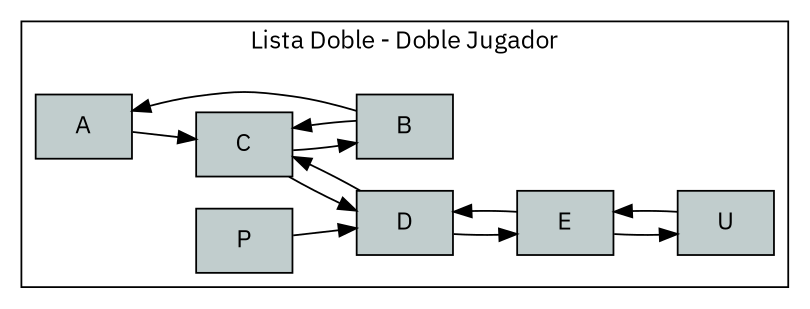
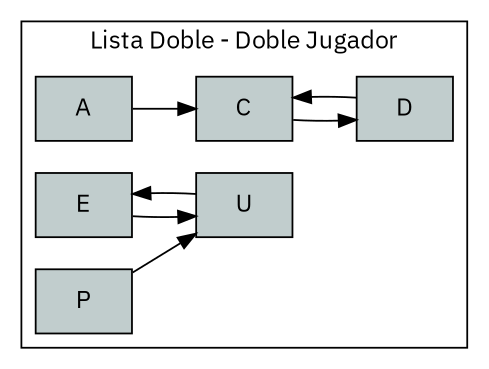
(405, 127) -> none
(494, 211) -> none
(316, 233) -> (157, 258)
(476, 235) -> none
